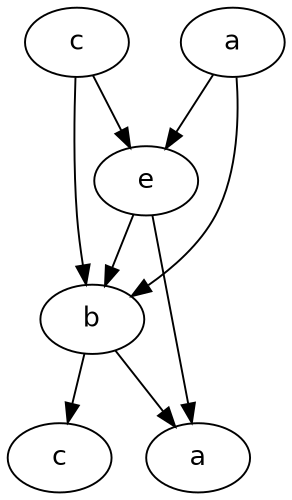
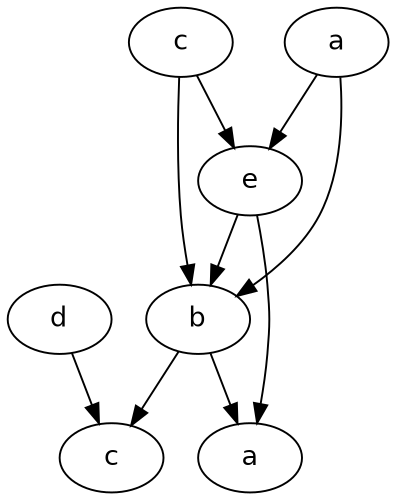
none -> (60, 319)
